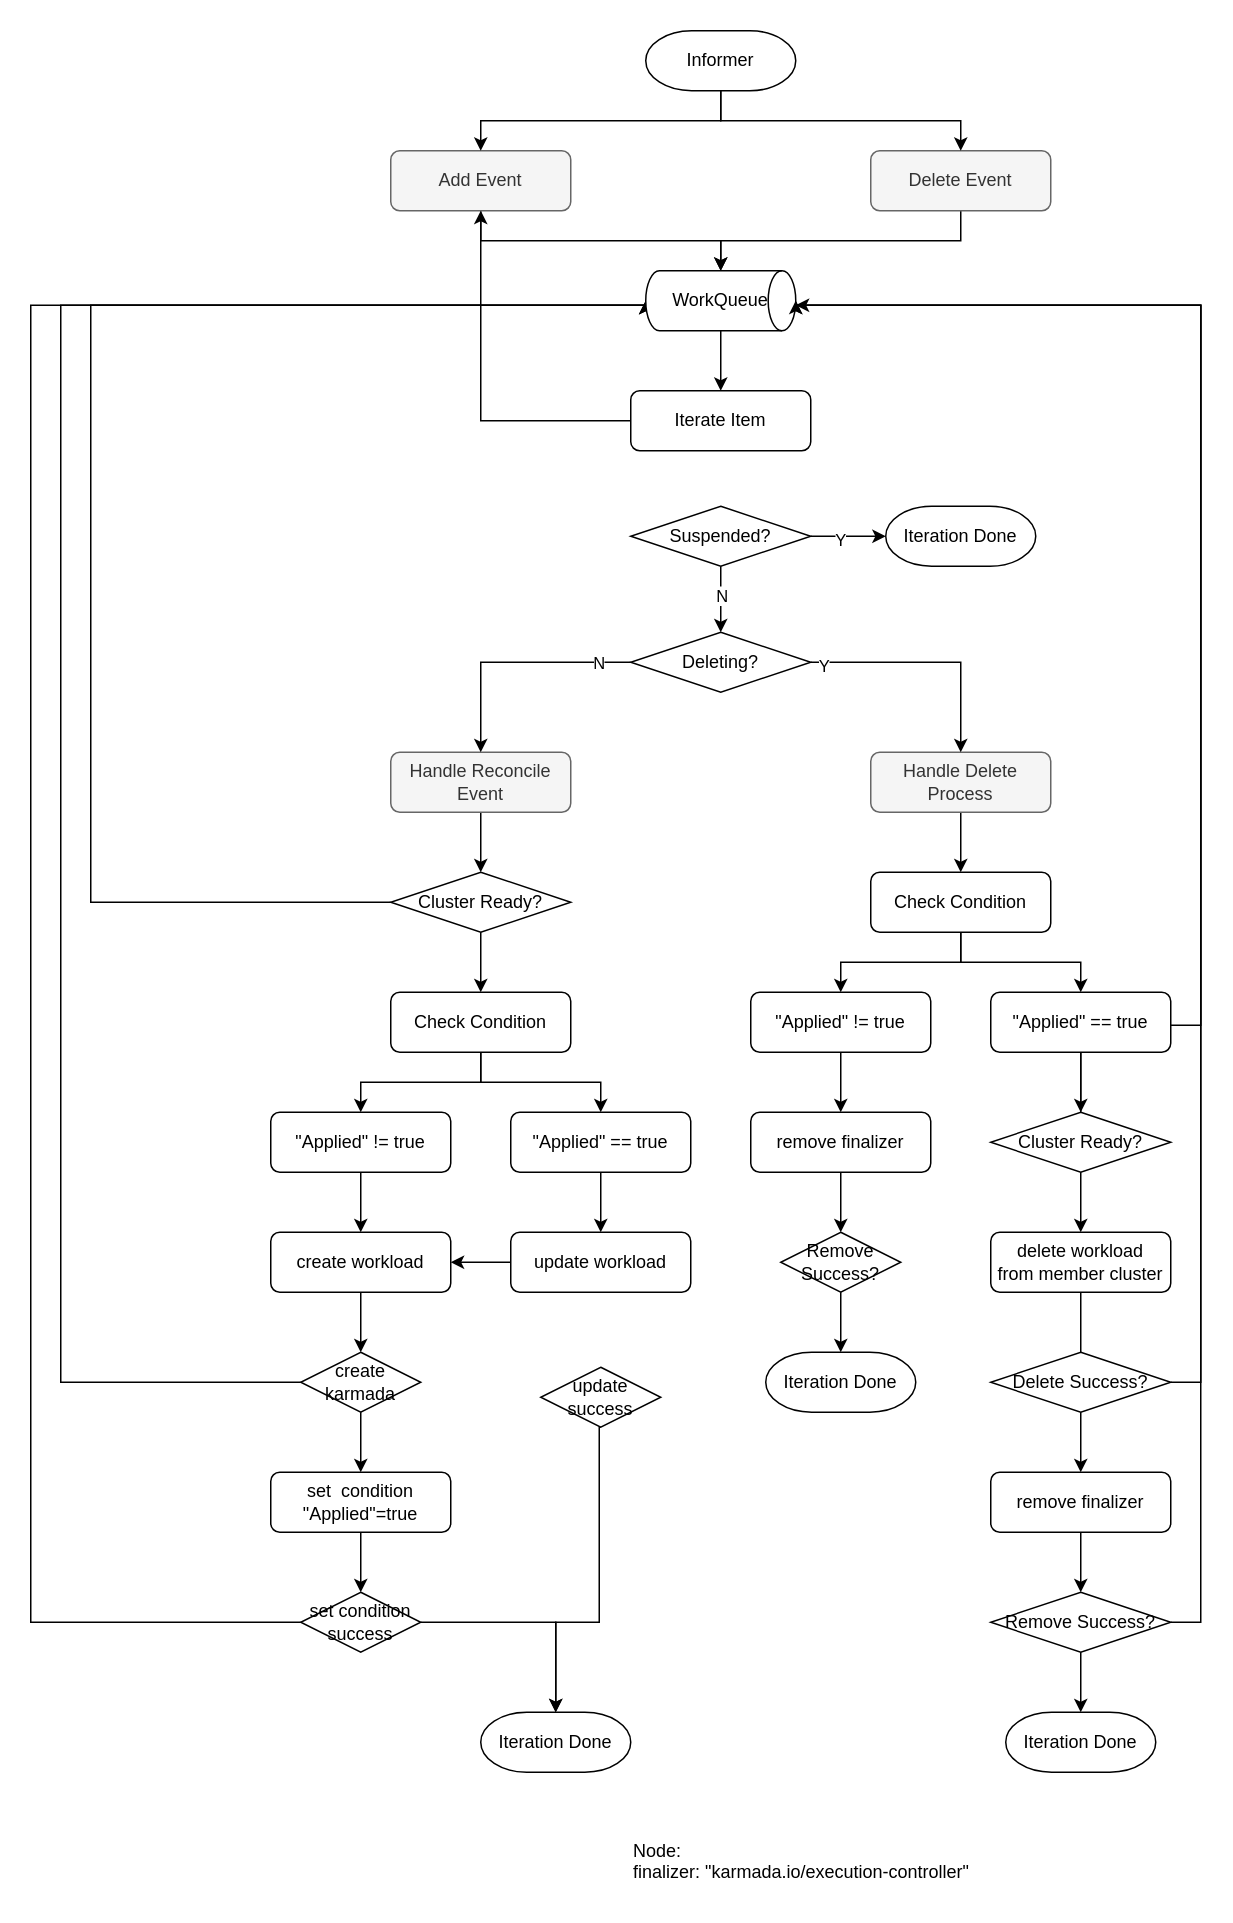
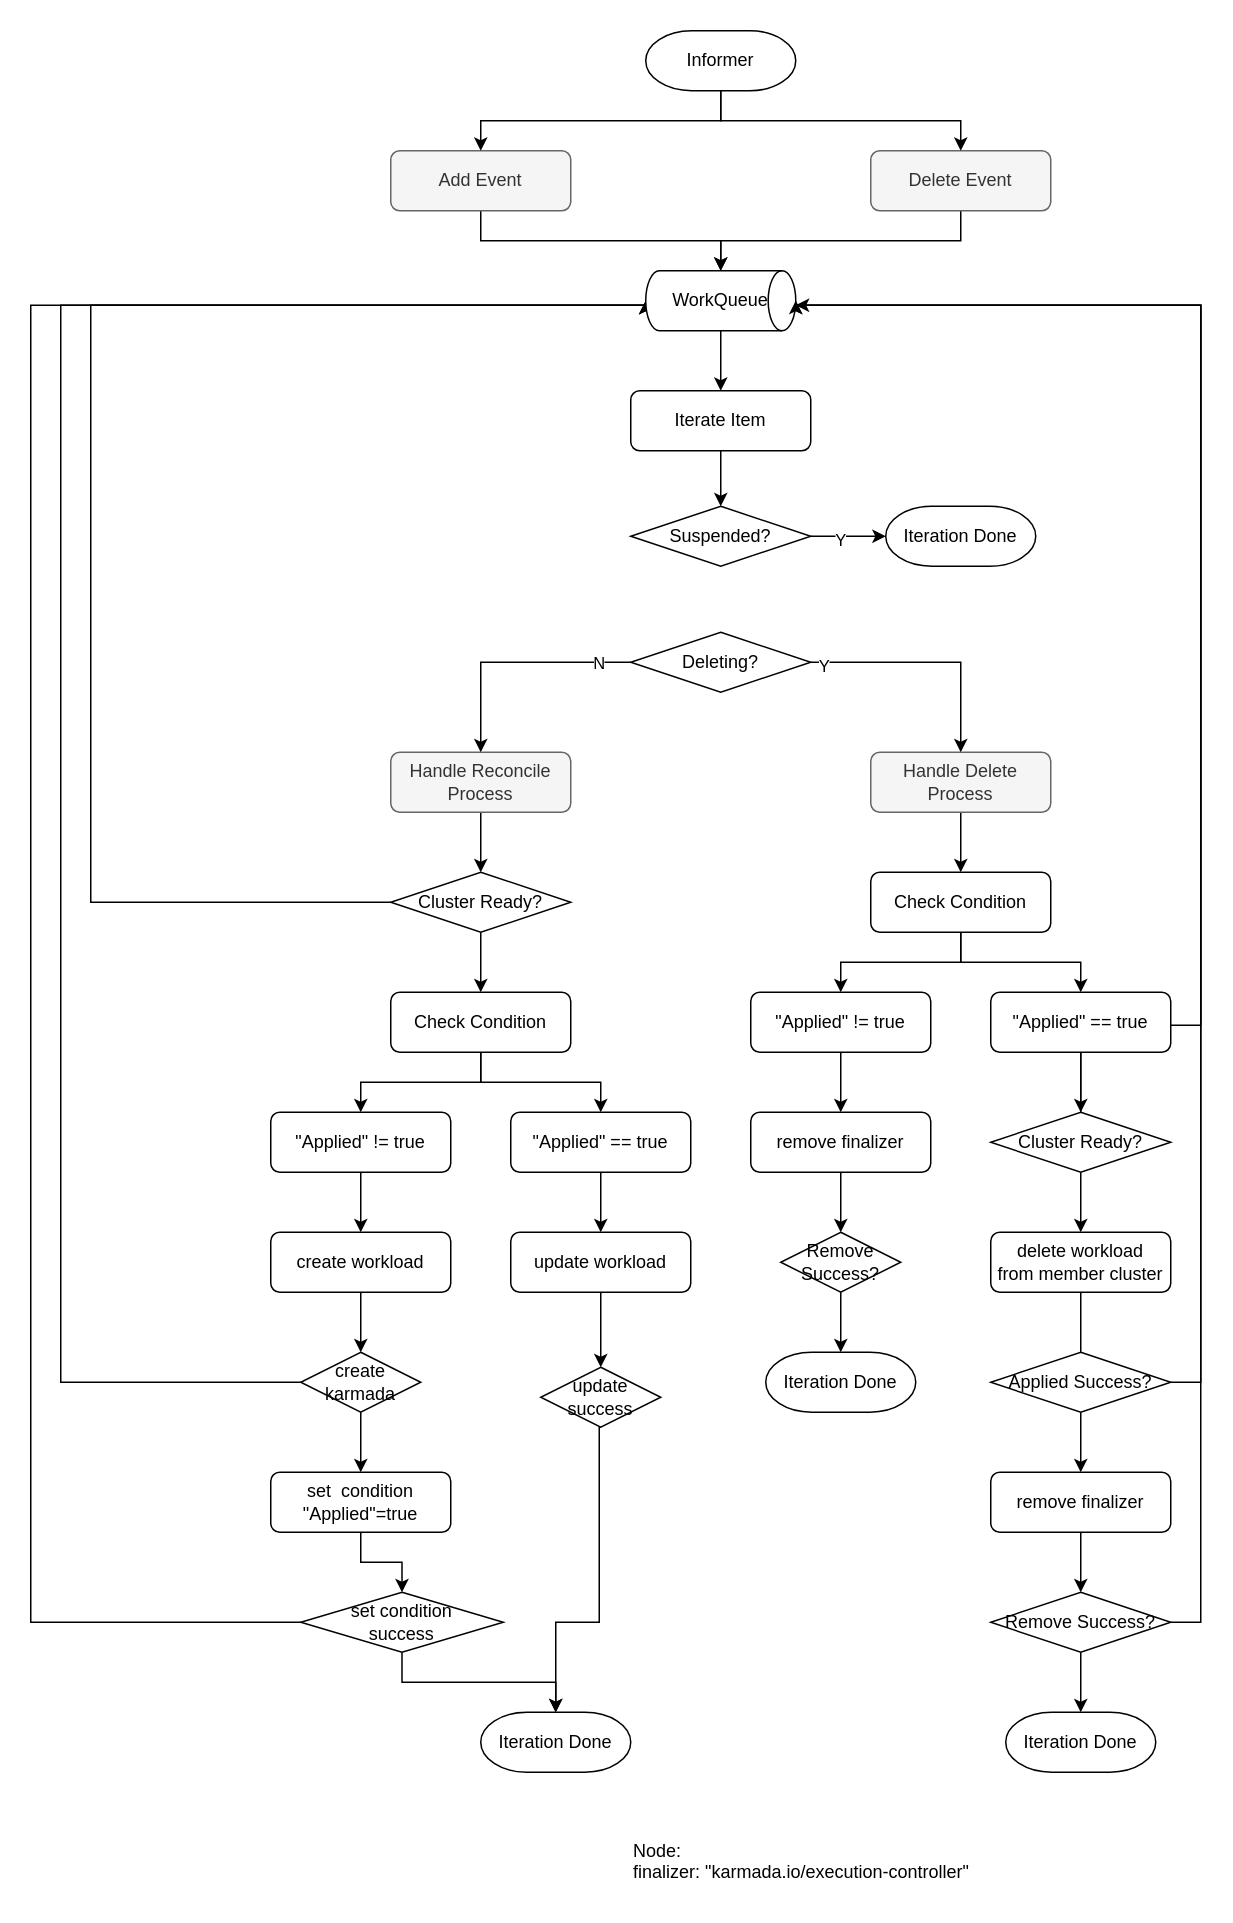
(481, 408) -> (721, 478)
(721, 594) -> none
(481, 782) -> (481, 782)
(486, 1262) -> (601, 1324)
(1081, 1382) -> (1081, 1382)
(361, 1622) -> (402, 1622)
